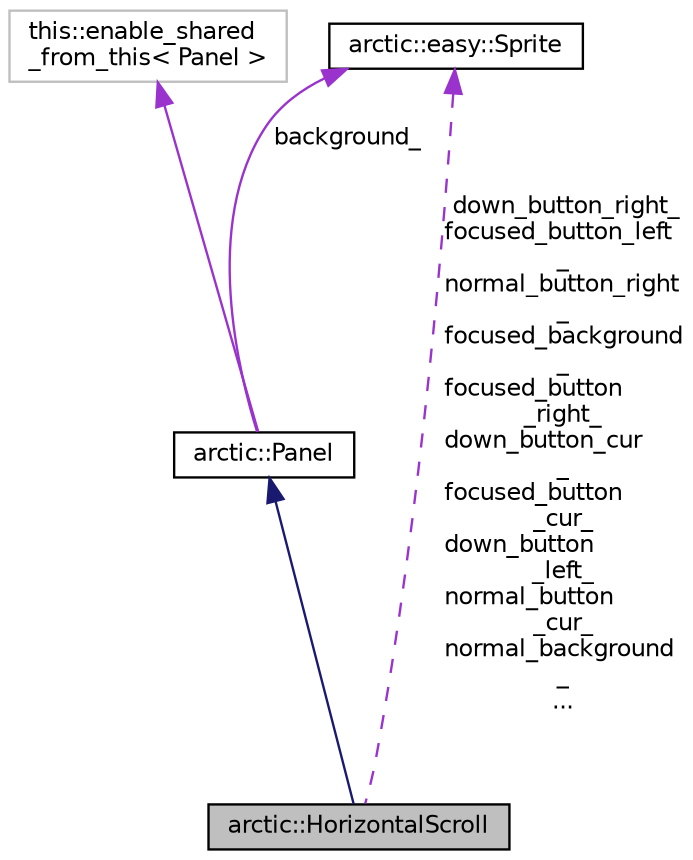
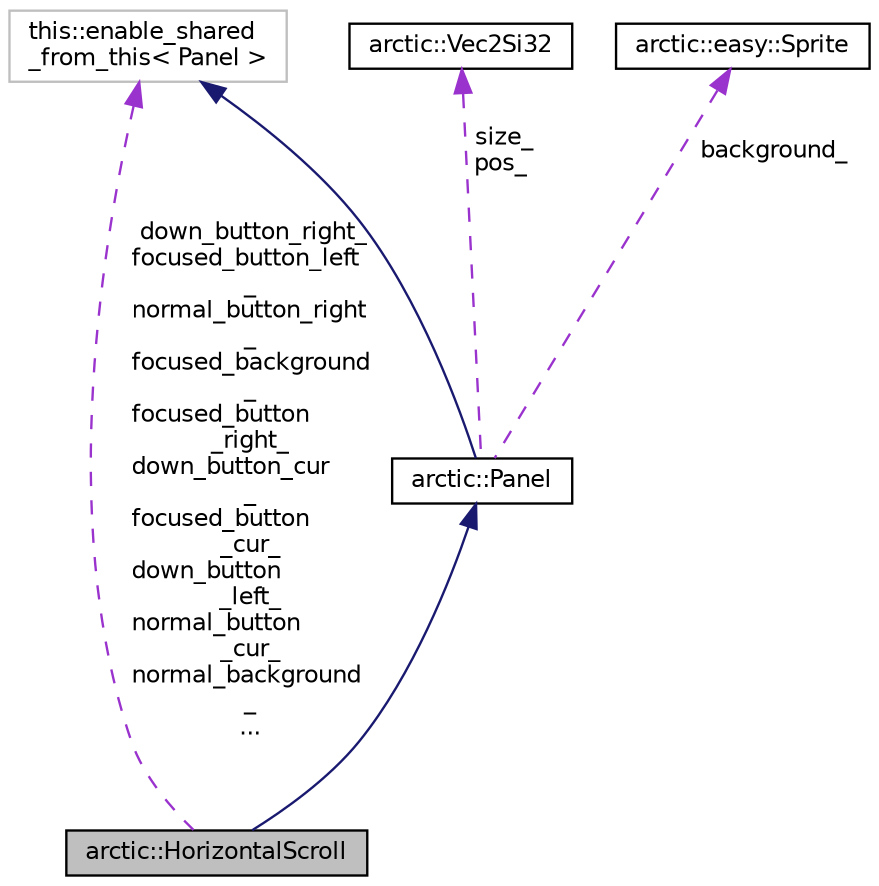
none -> (461, 46)
(231, 239) -> (606, 274)
(211, 269) -> (382, 253)
(421, 450) -> (91, 478)
